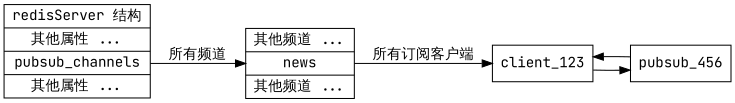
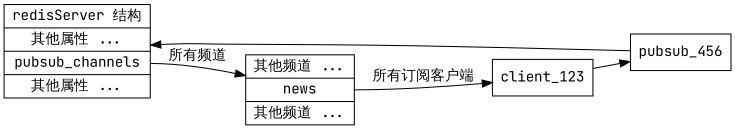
(617, 57) -> (396, 46)
